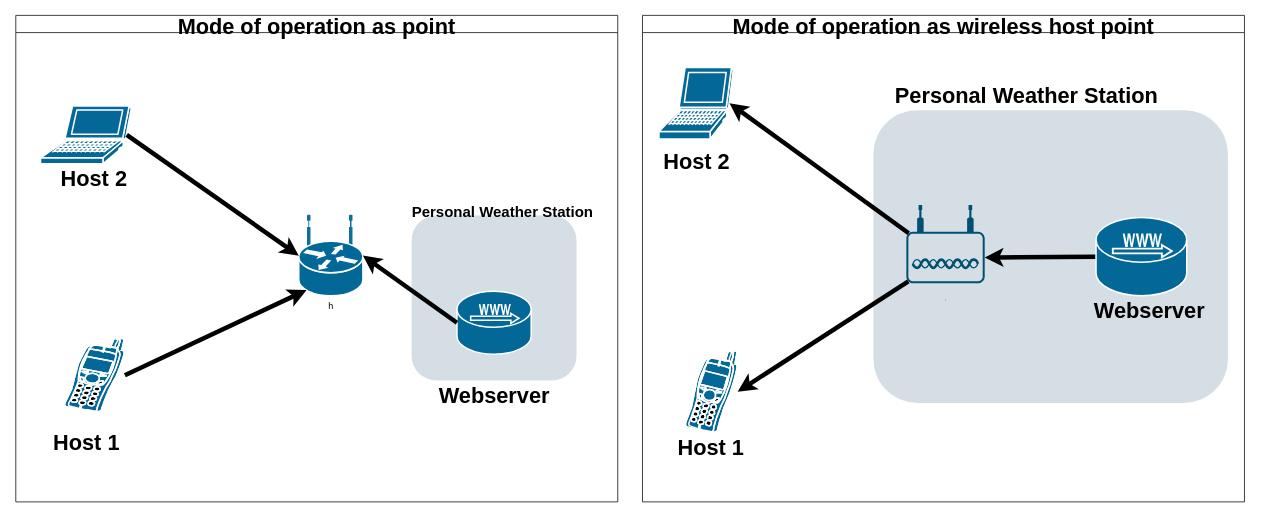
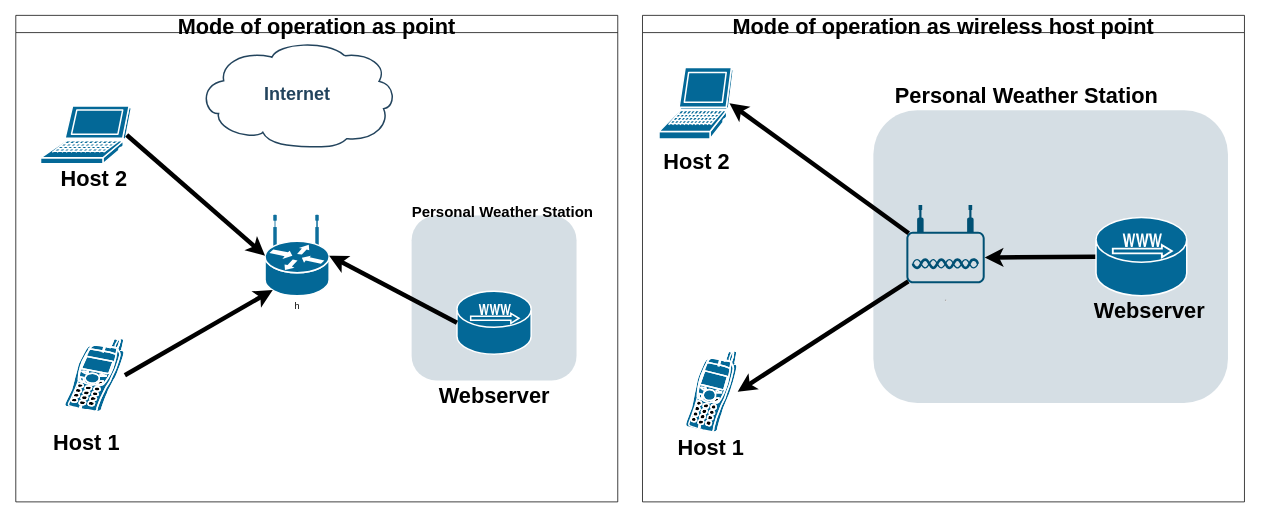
none -> (297, 94)
(331, 256) -> (297, 256)
